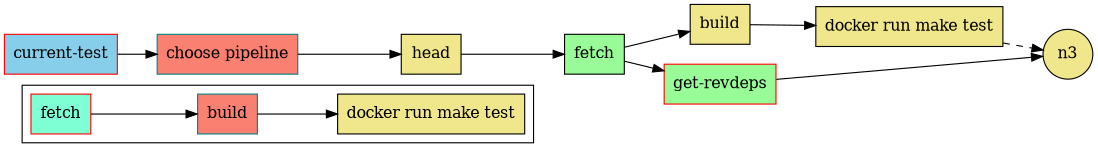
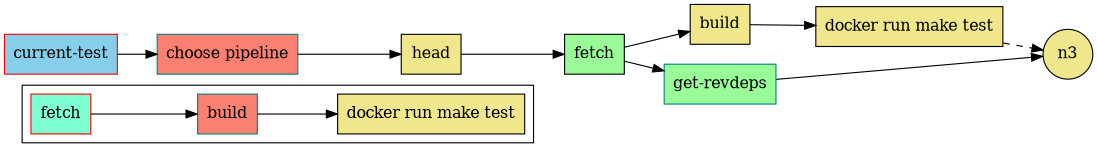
(720, 84) -> (720, 84)
